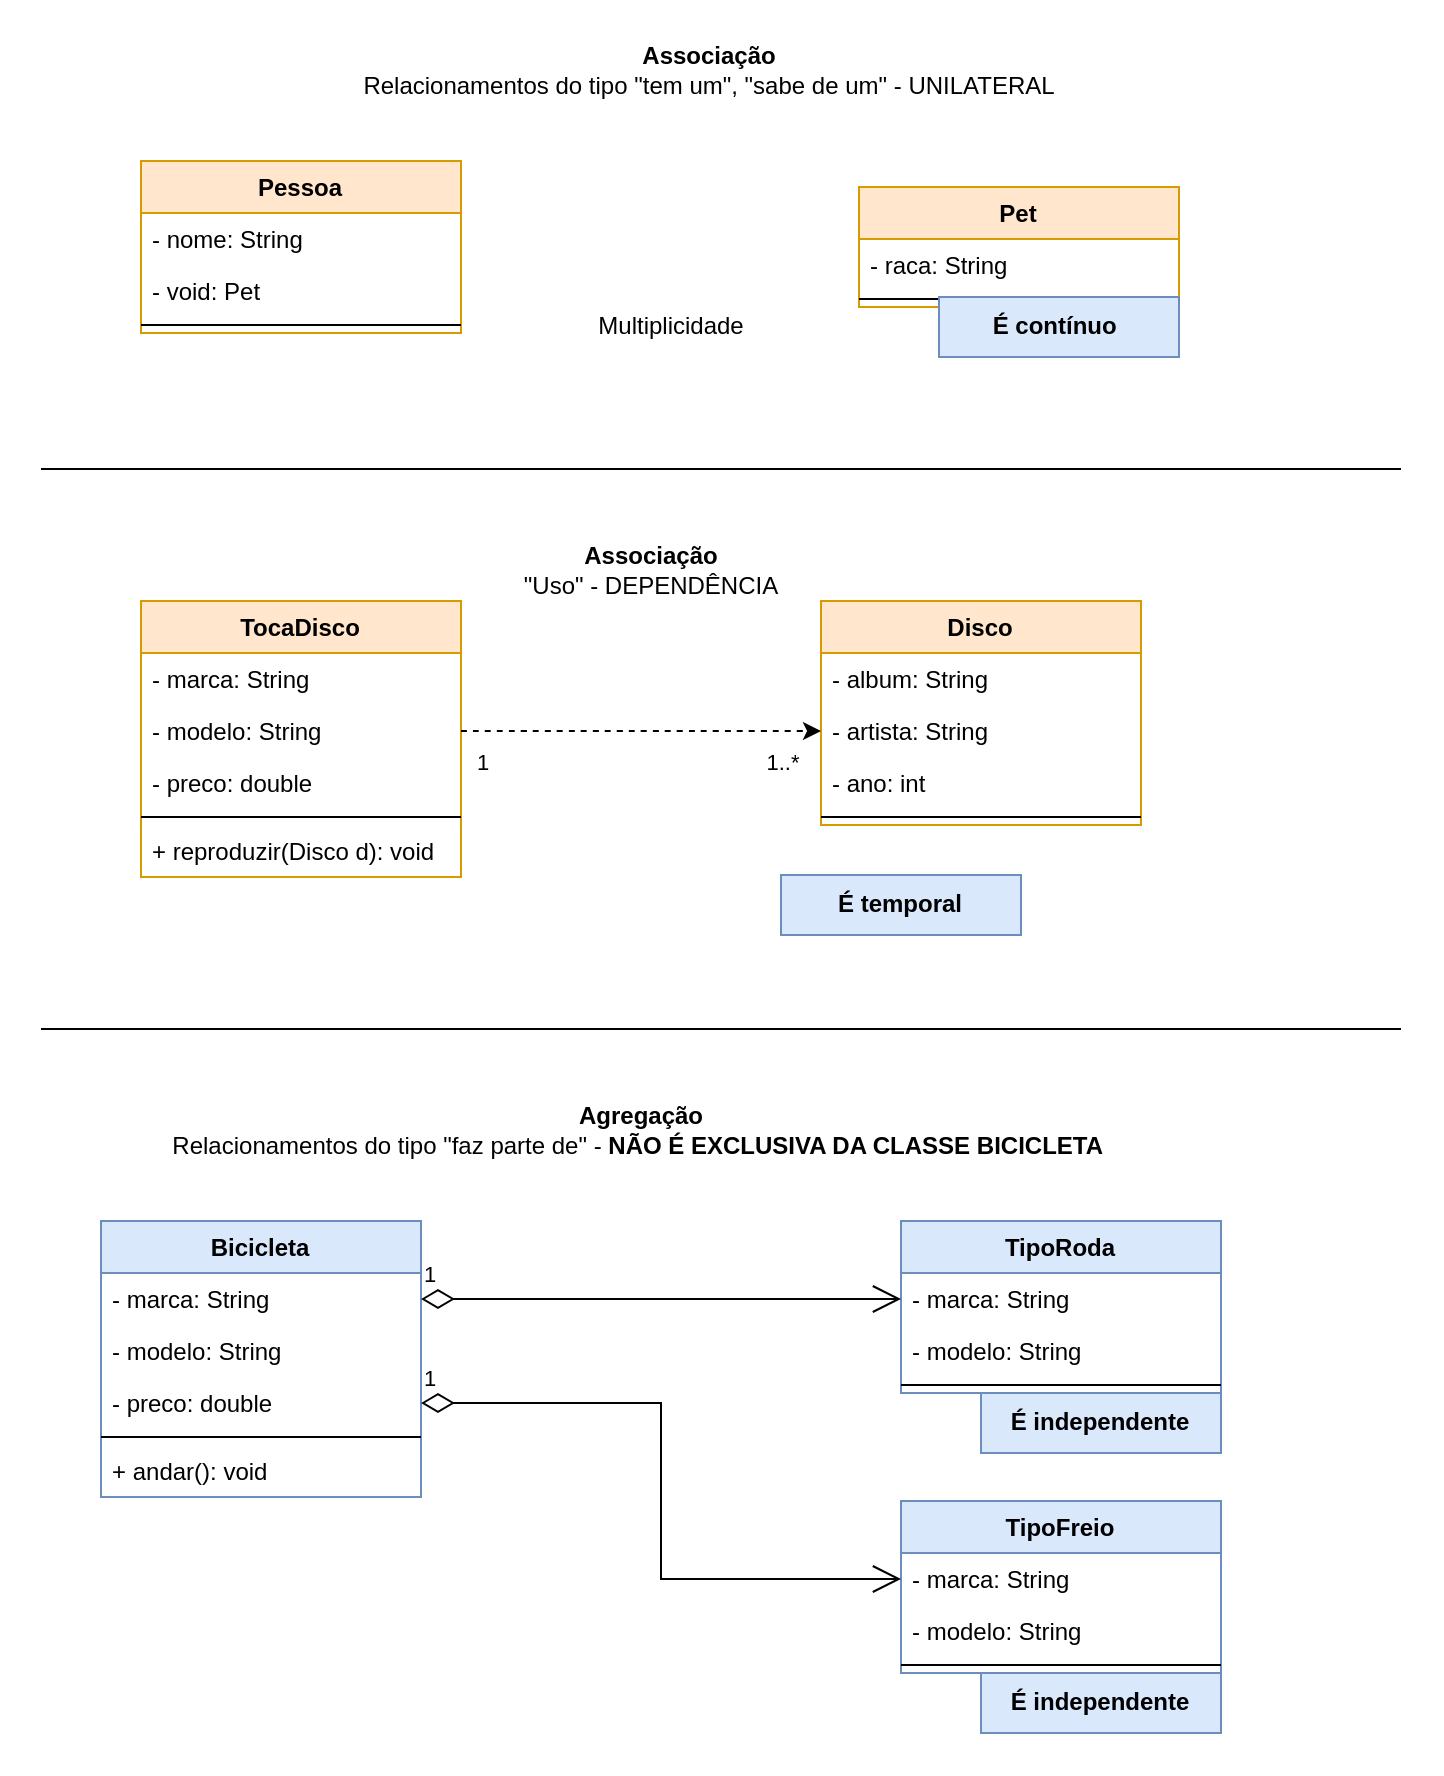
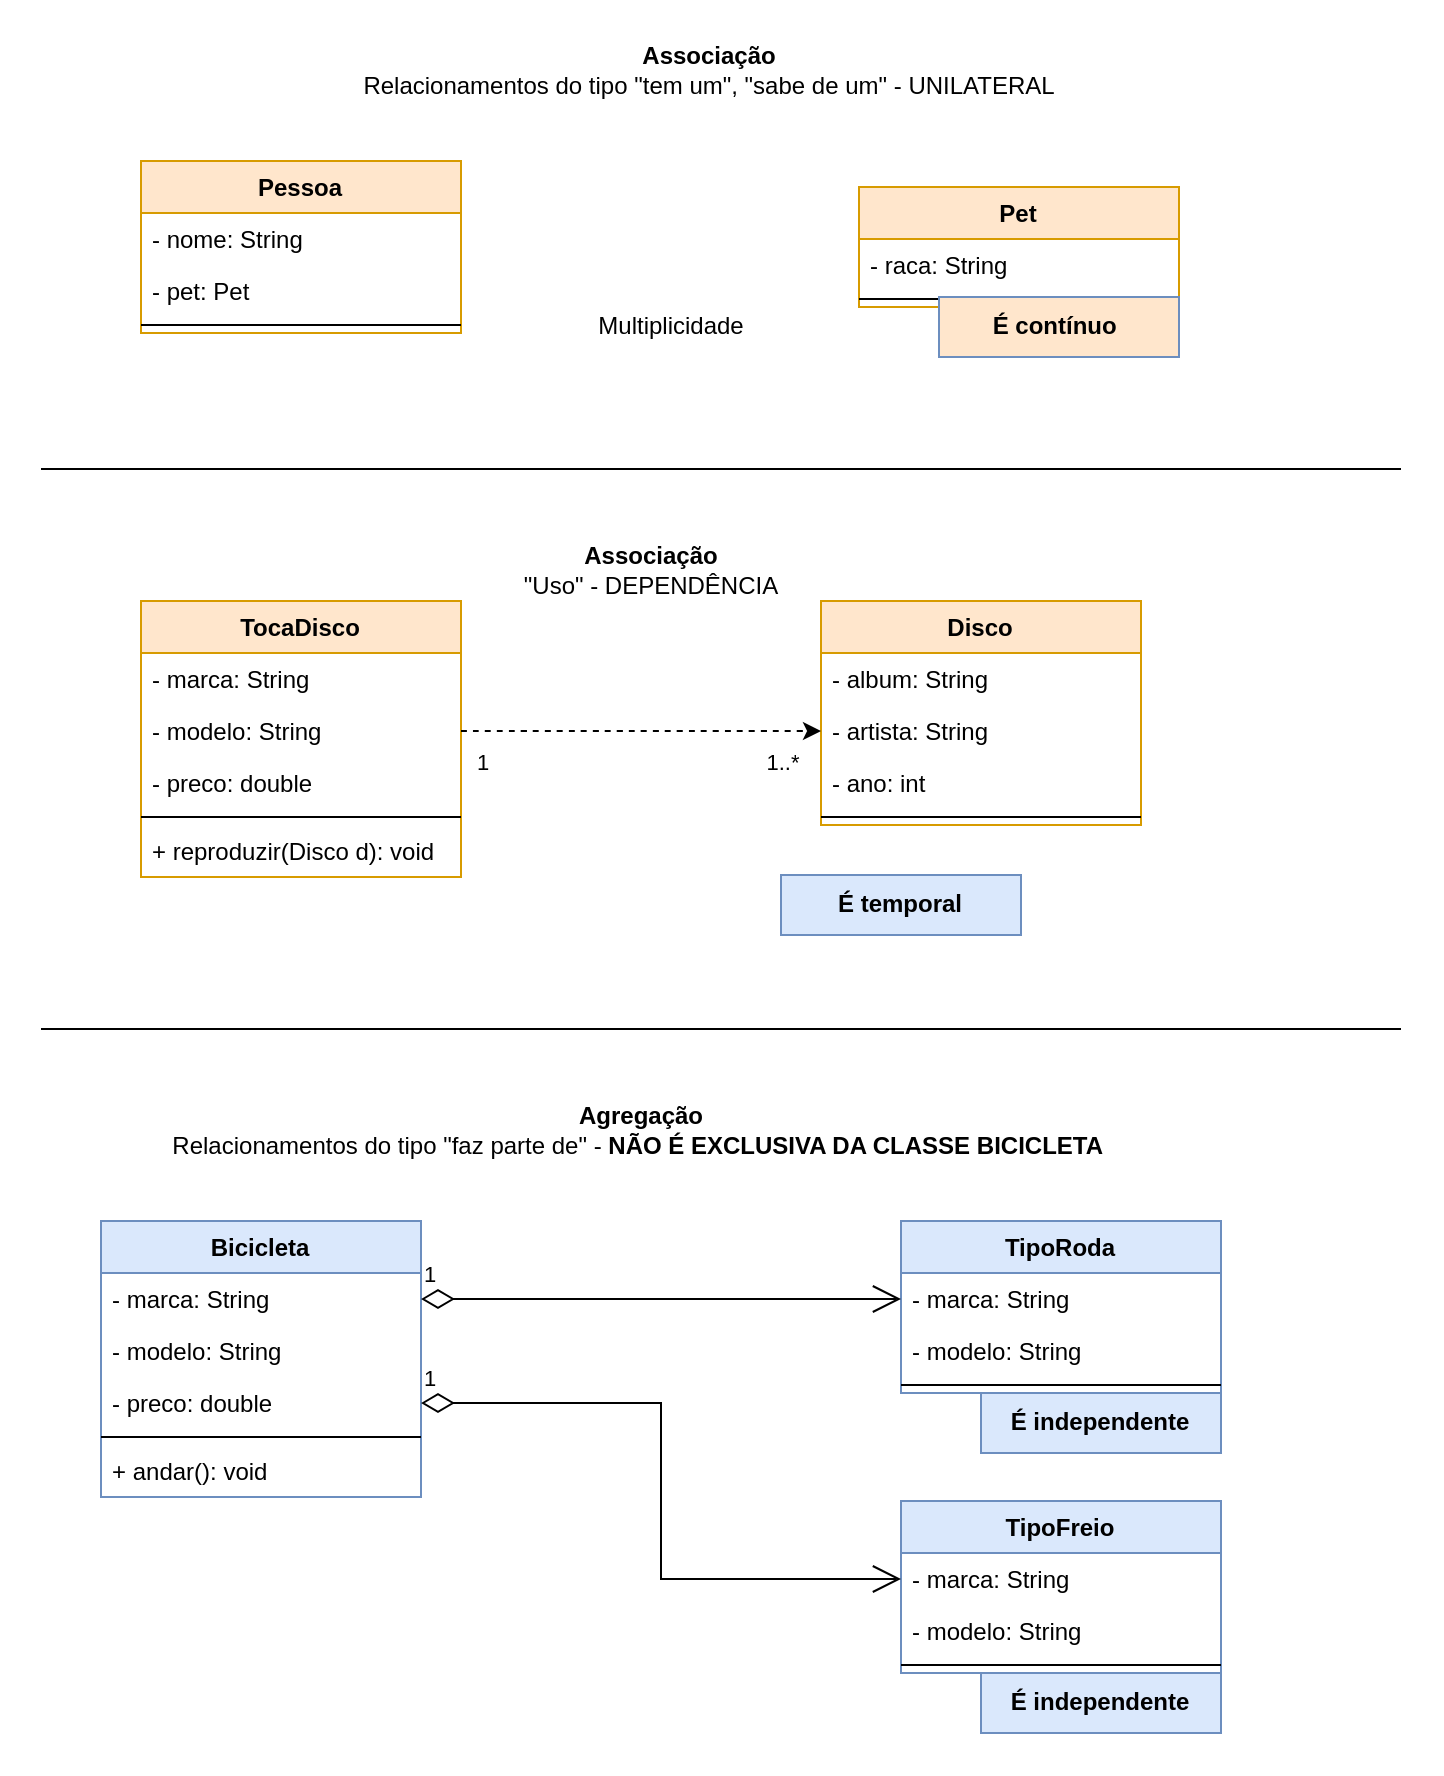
(213, 292) -> (210, 292)
(1059, 327) -> (1059, 327)
